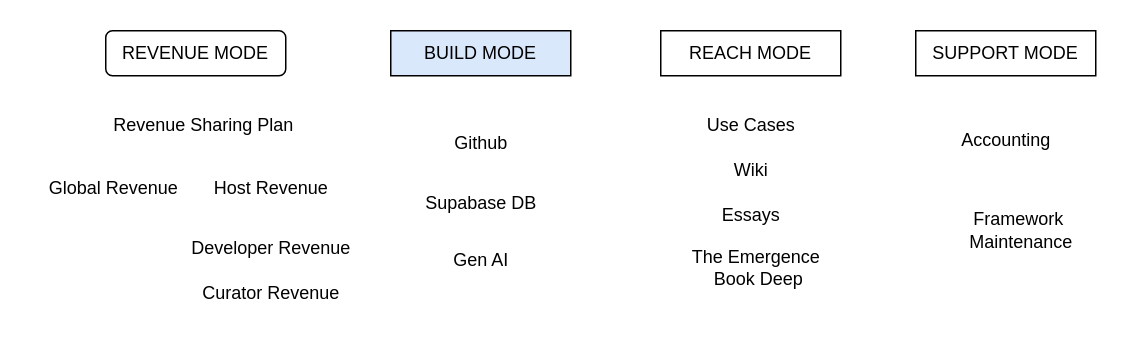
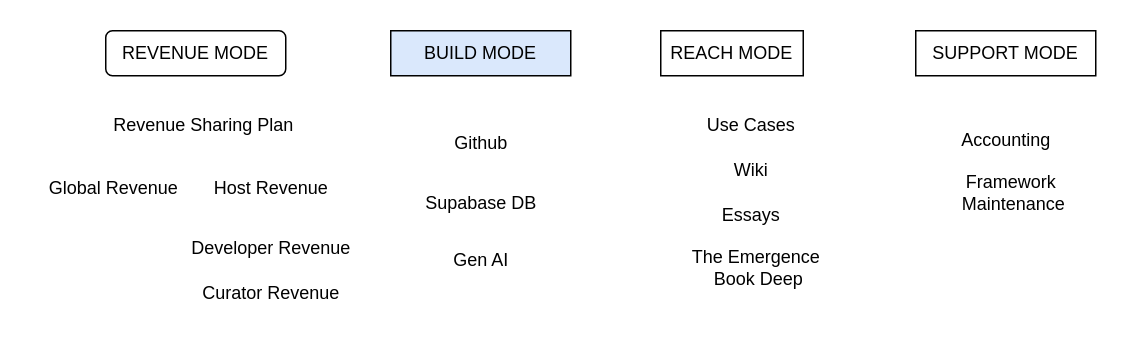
(751, 53) -> (732, 53)
(1021, 230) -> (1013, 193)
